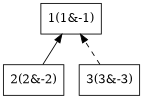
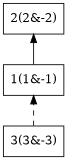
(50, 53) -> (34, 54)
